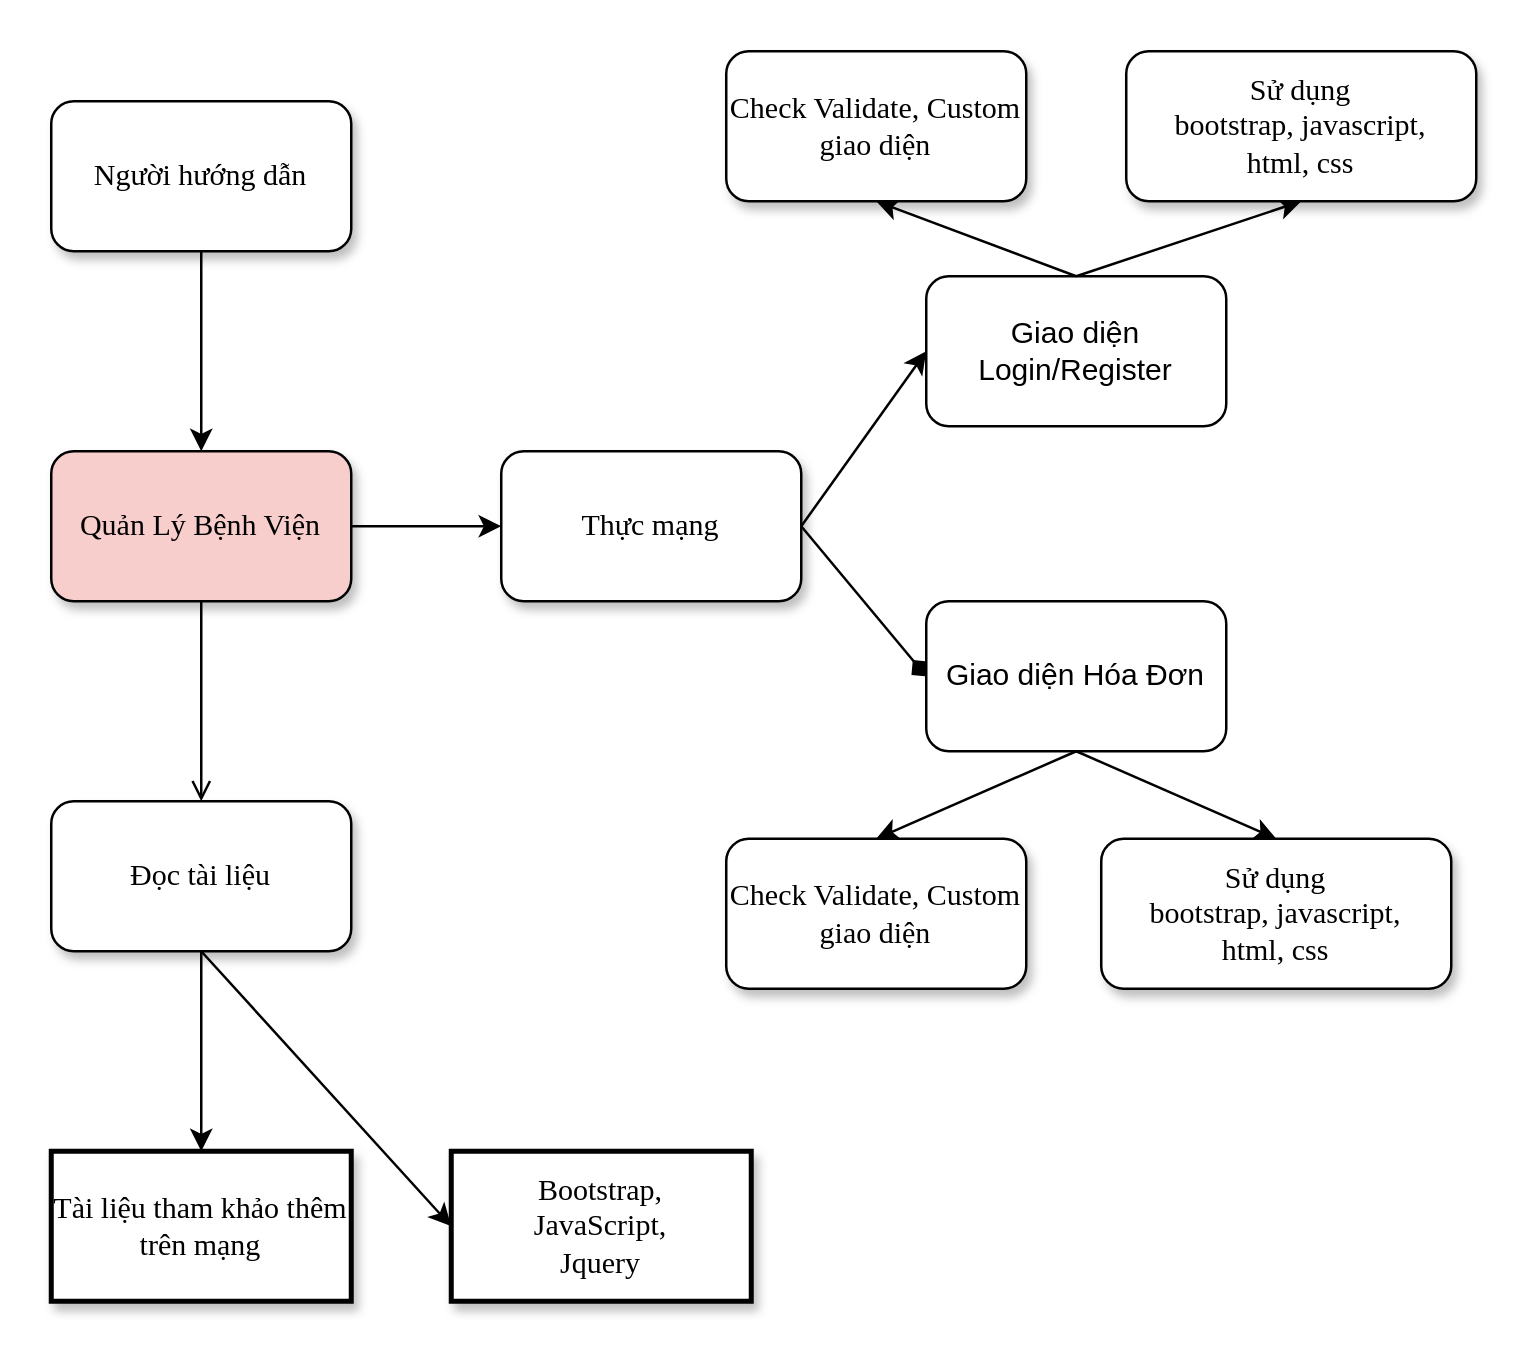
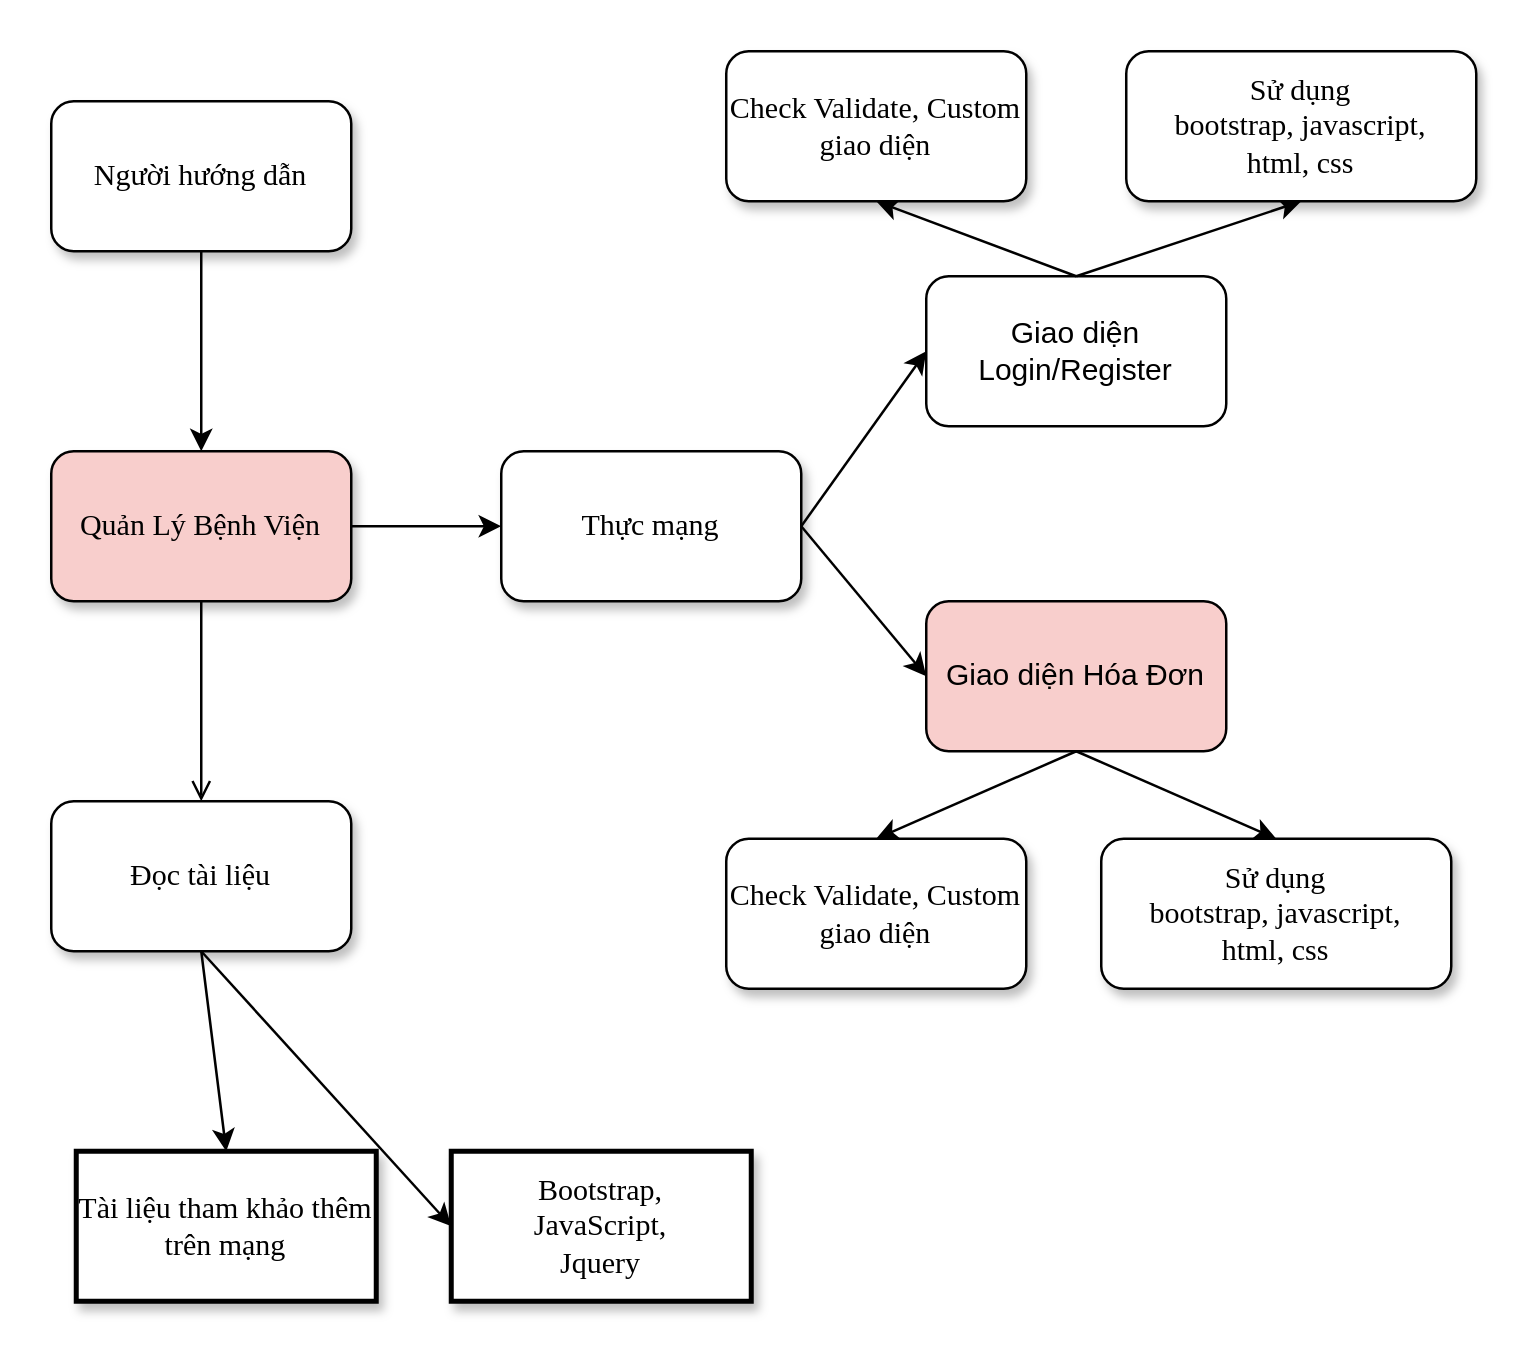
(913, 661) -> (913, 661)
(1076, 676) -> (1076, 676)
(201, 1226) -> (226, 1226)
